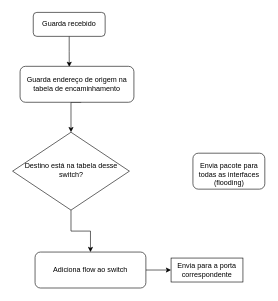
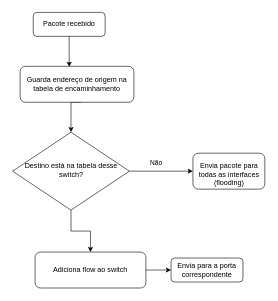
(69, 24) -> (69, 24)
none -> (187, 171)
(207, 270) -> (207, 270)
